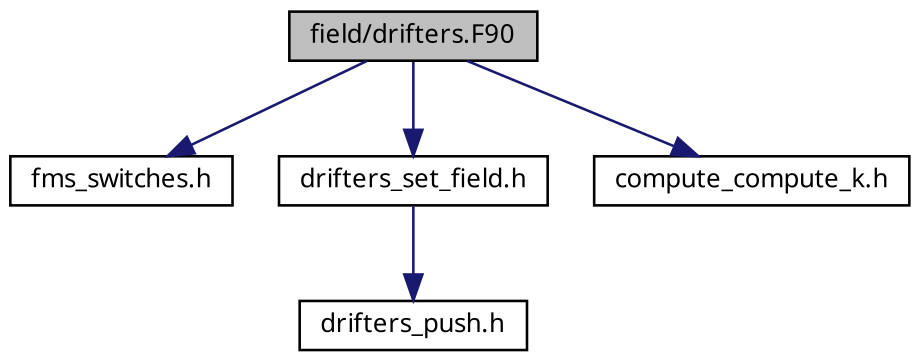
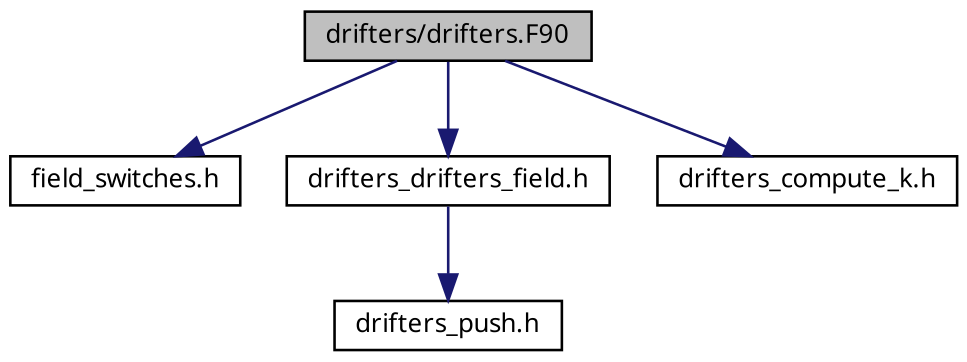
(413, 36) -> (448, 36)
(121, 181) -> (125, 181)
(413, 181) -> (448, 181)
(752, 181) -> (807, 181)
